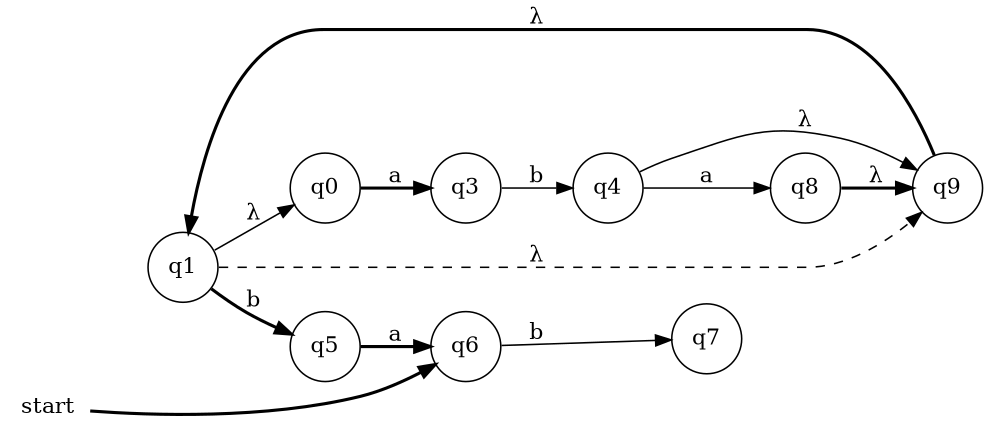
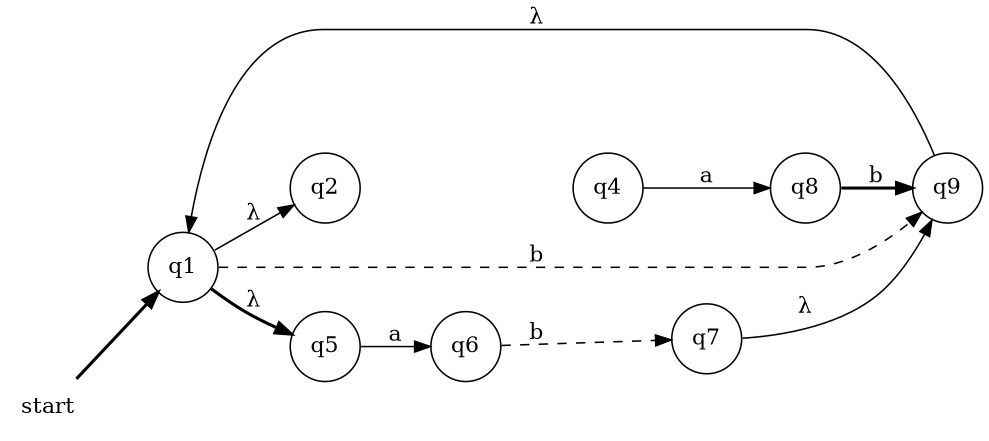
(536, 30) -> (536, 30)
(771, 131) -> (849, 313)
(877, 176) -> (877, 176)
(325, 188) -> (325, 188)
(466, 188) -> none
(537, 256) -> (537, 256)
(254, 301) -> (254, 301)
(578, 343) -> (578, 343)
(388, 347) -> (388, 347)
(259, 412) -> (112, 341)
